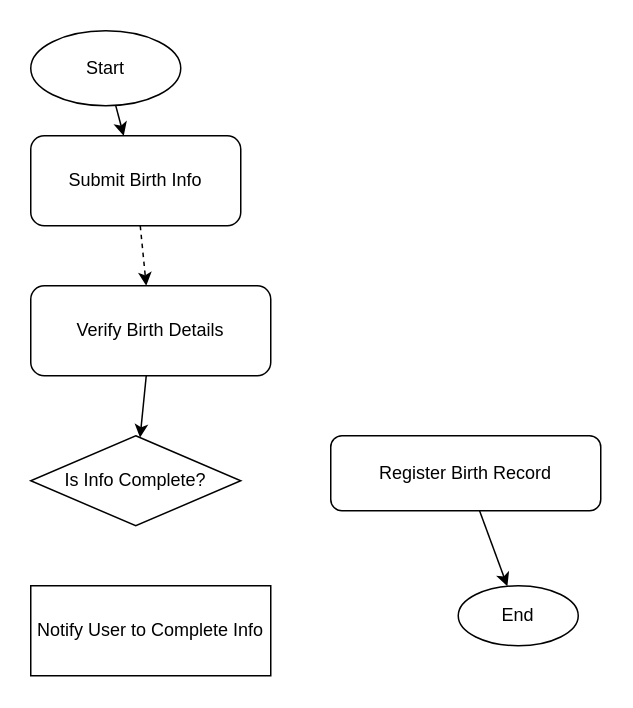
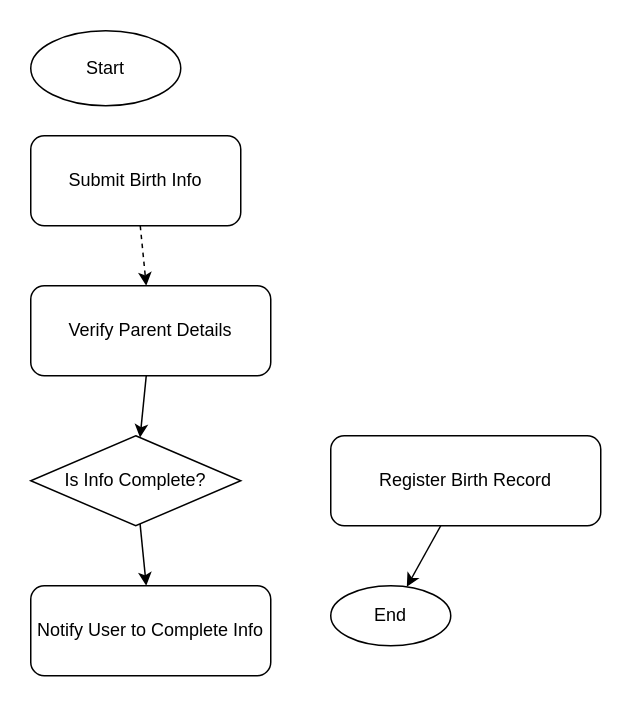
(118, 115) -> none
(151, 331) -> (151, 331)
(466, 473) -> (466, 481)
none -> (143, 550)
(518, 616) -> (391, 616)
(151, 631) -> (151, 631)
